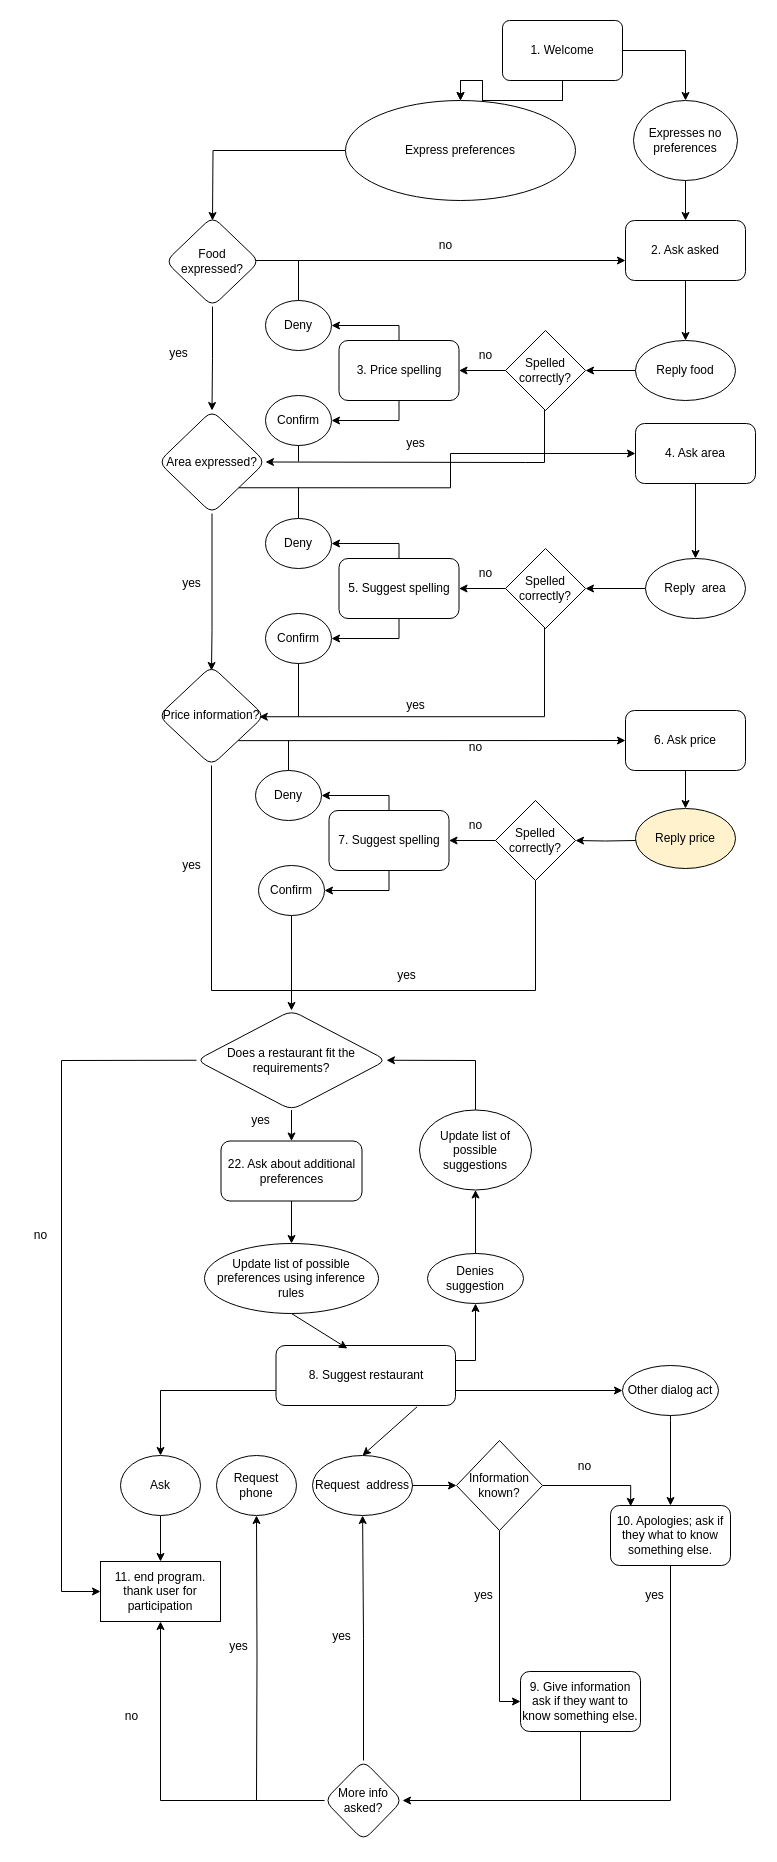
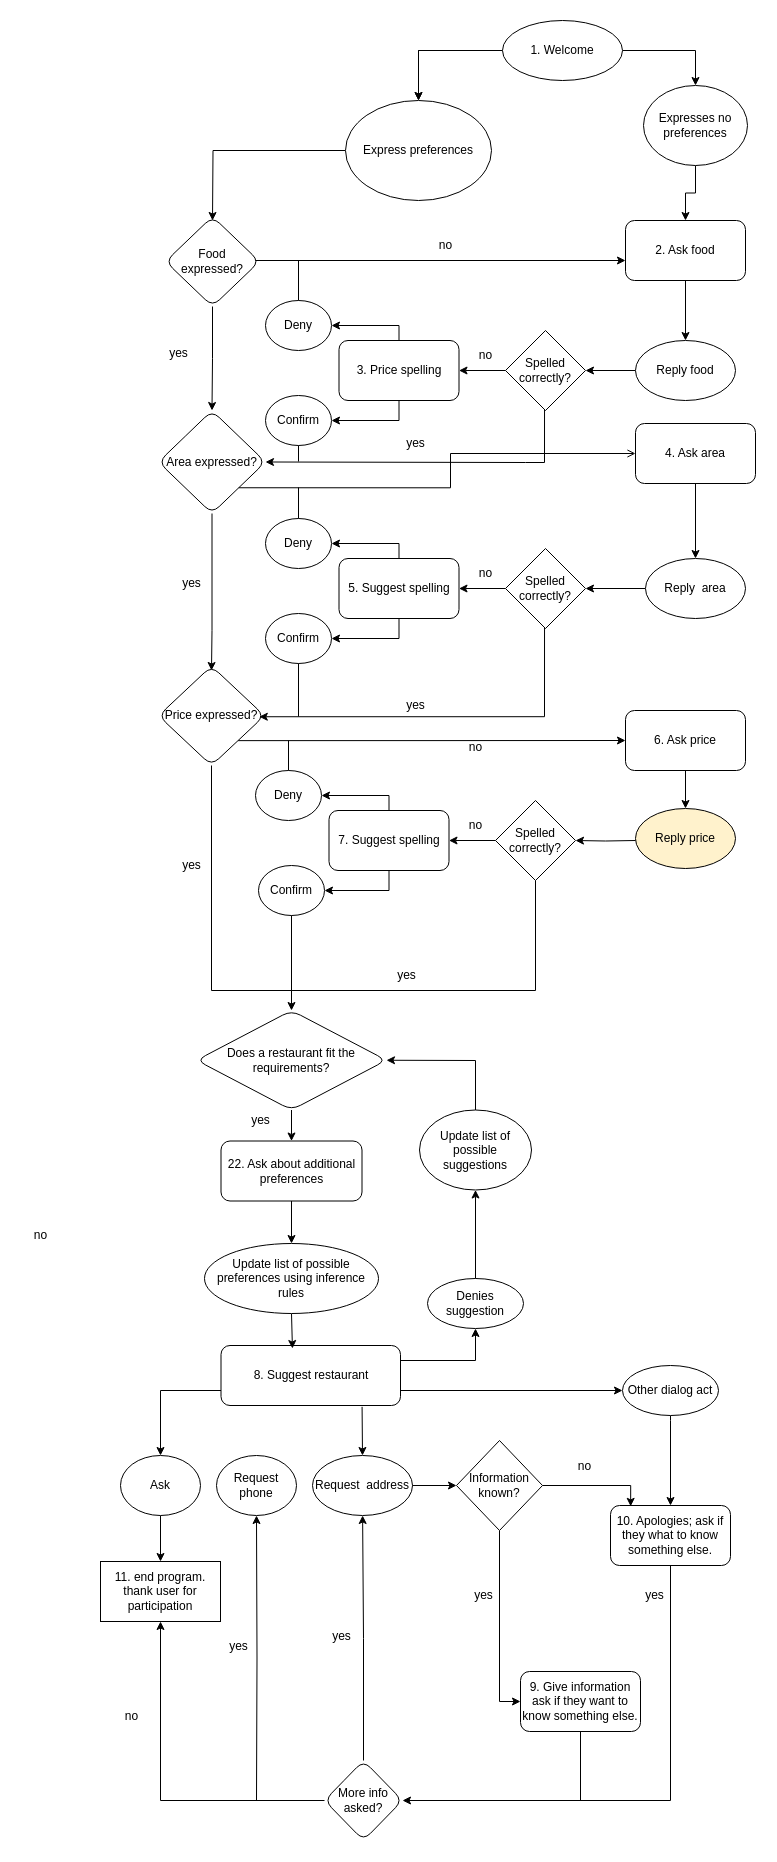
(563, 51) -> (563, 51)
(686, 141) -> (696, 126)
(461, 151) -> (419, 151)
(686, 251) -> (686, 251)
(627, 454) -> (628, 454)
(212, 716) -> (212, 716)
(62, 1275) -> none
(476, 1279) -> (476, 1304)
(366, 1376) -> (311, 1376)
